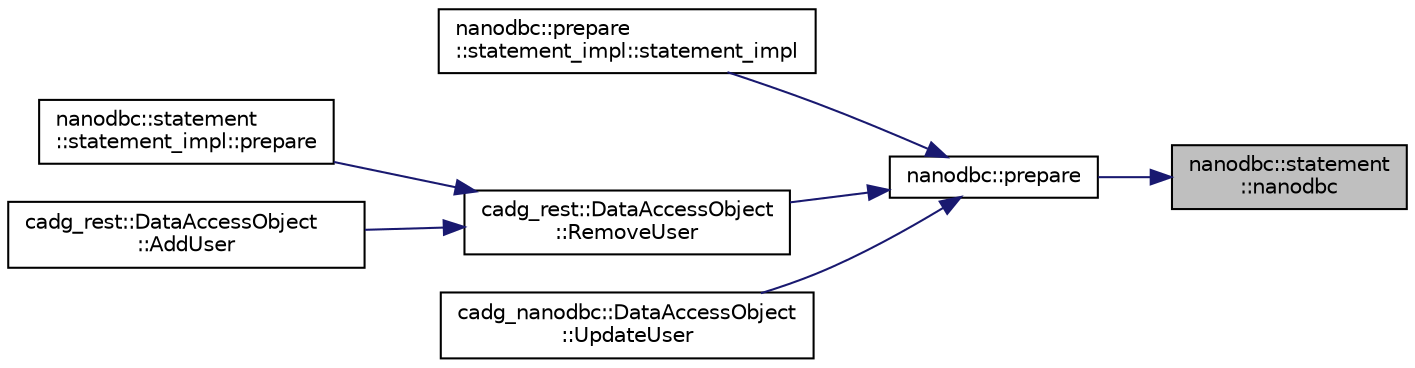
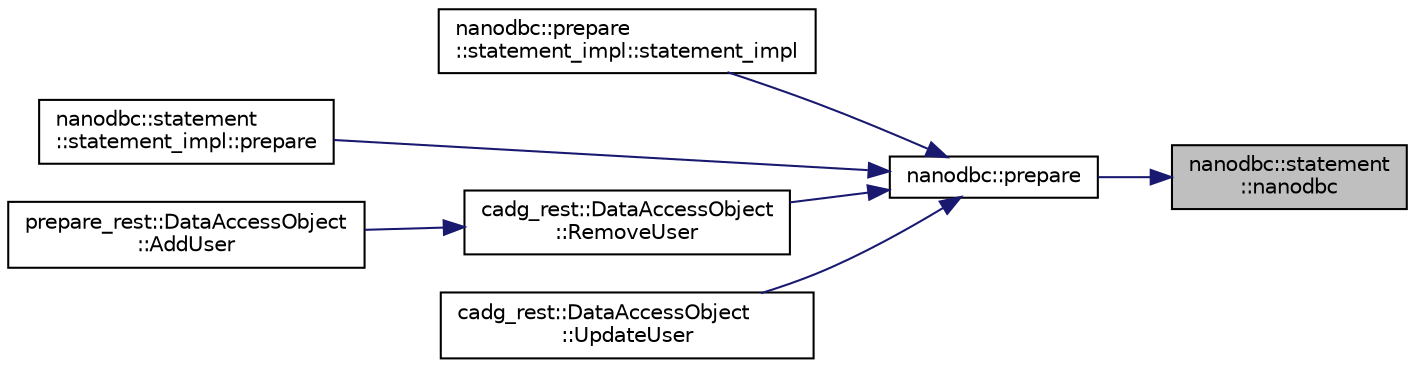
(395, 175) -> (601, 155)
(186, 235) -> (186, 235)
(627, 325) -> (627, 325)
